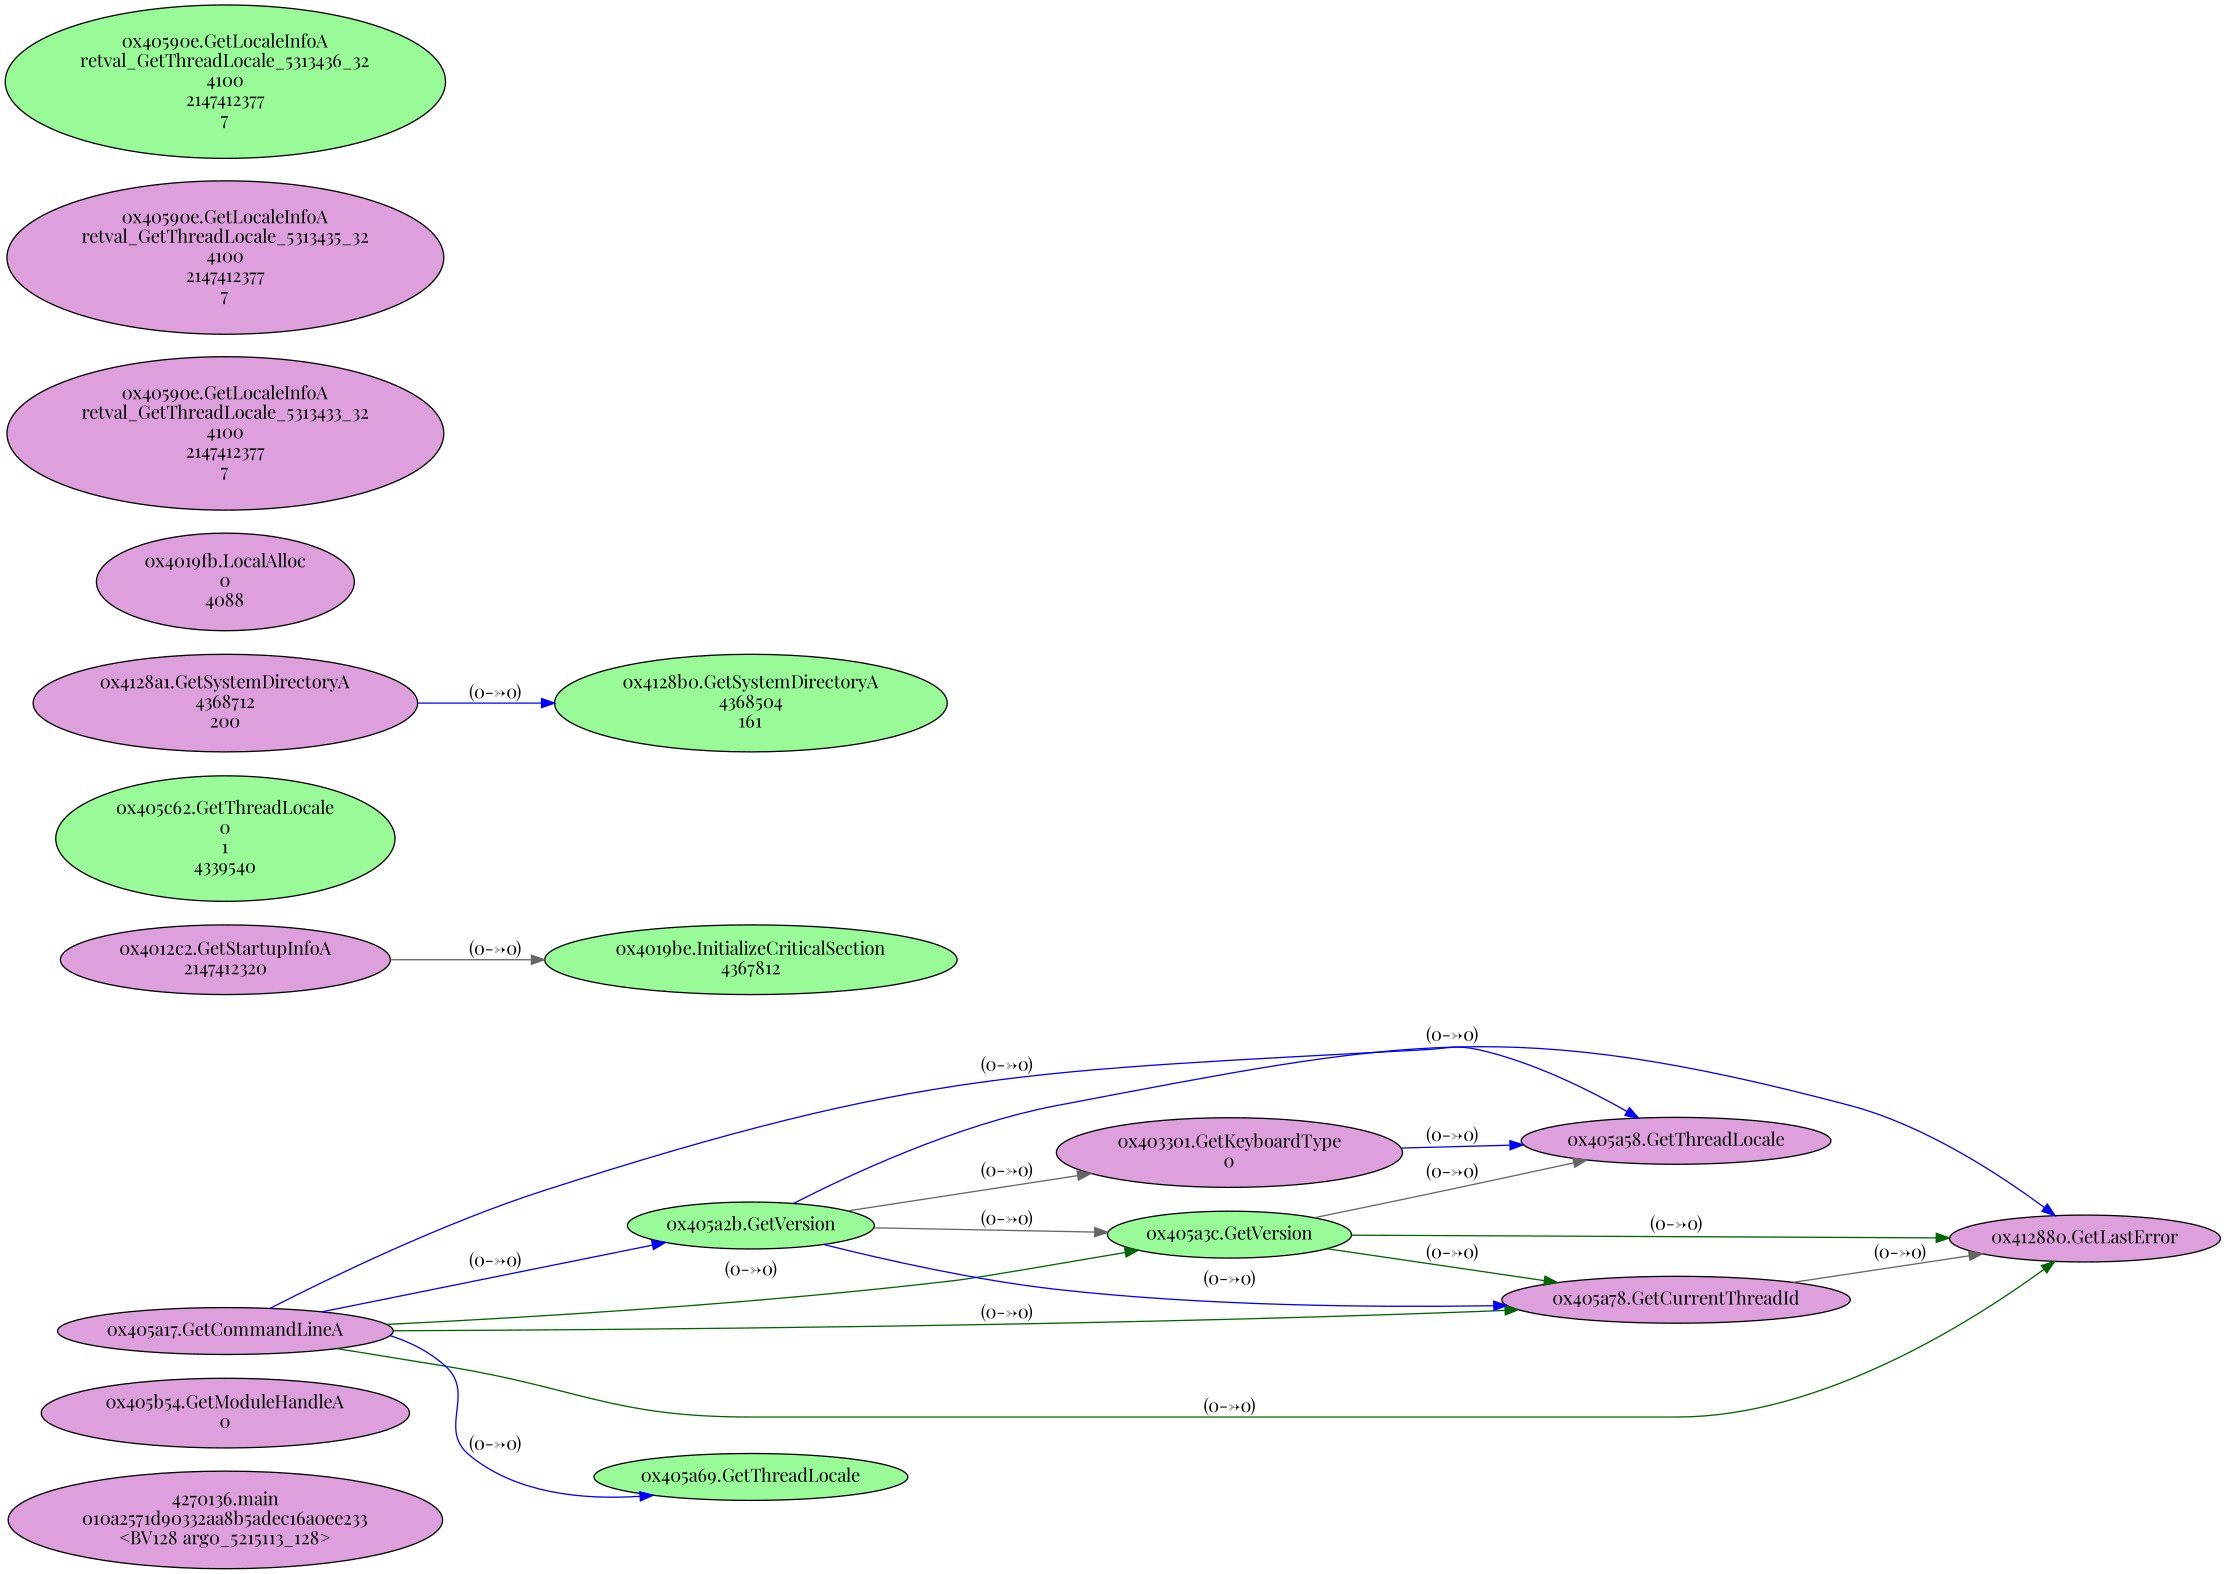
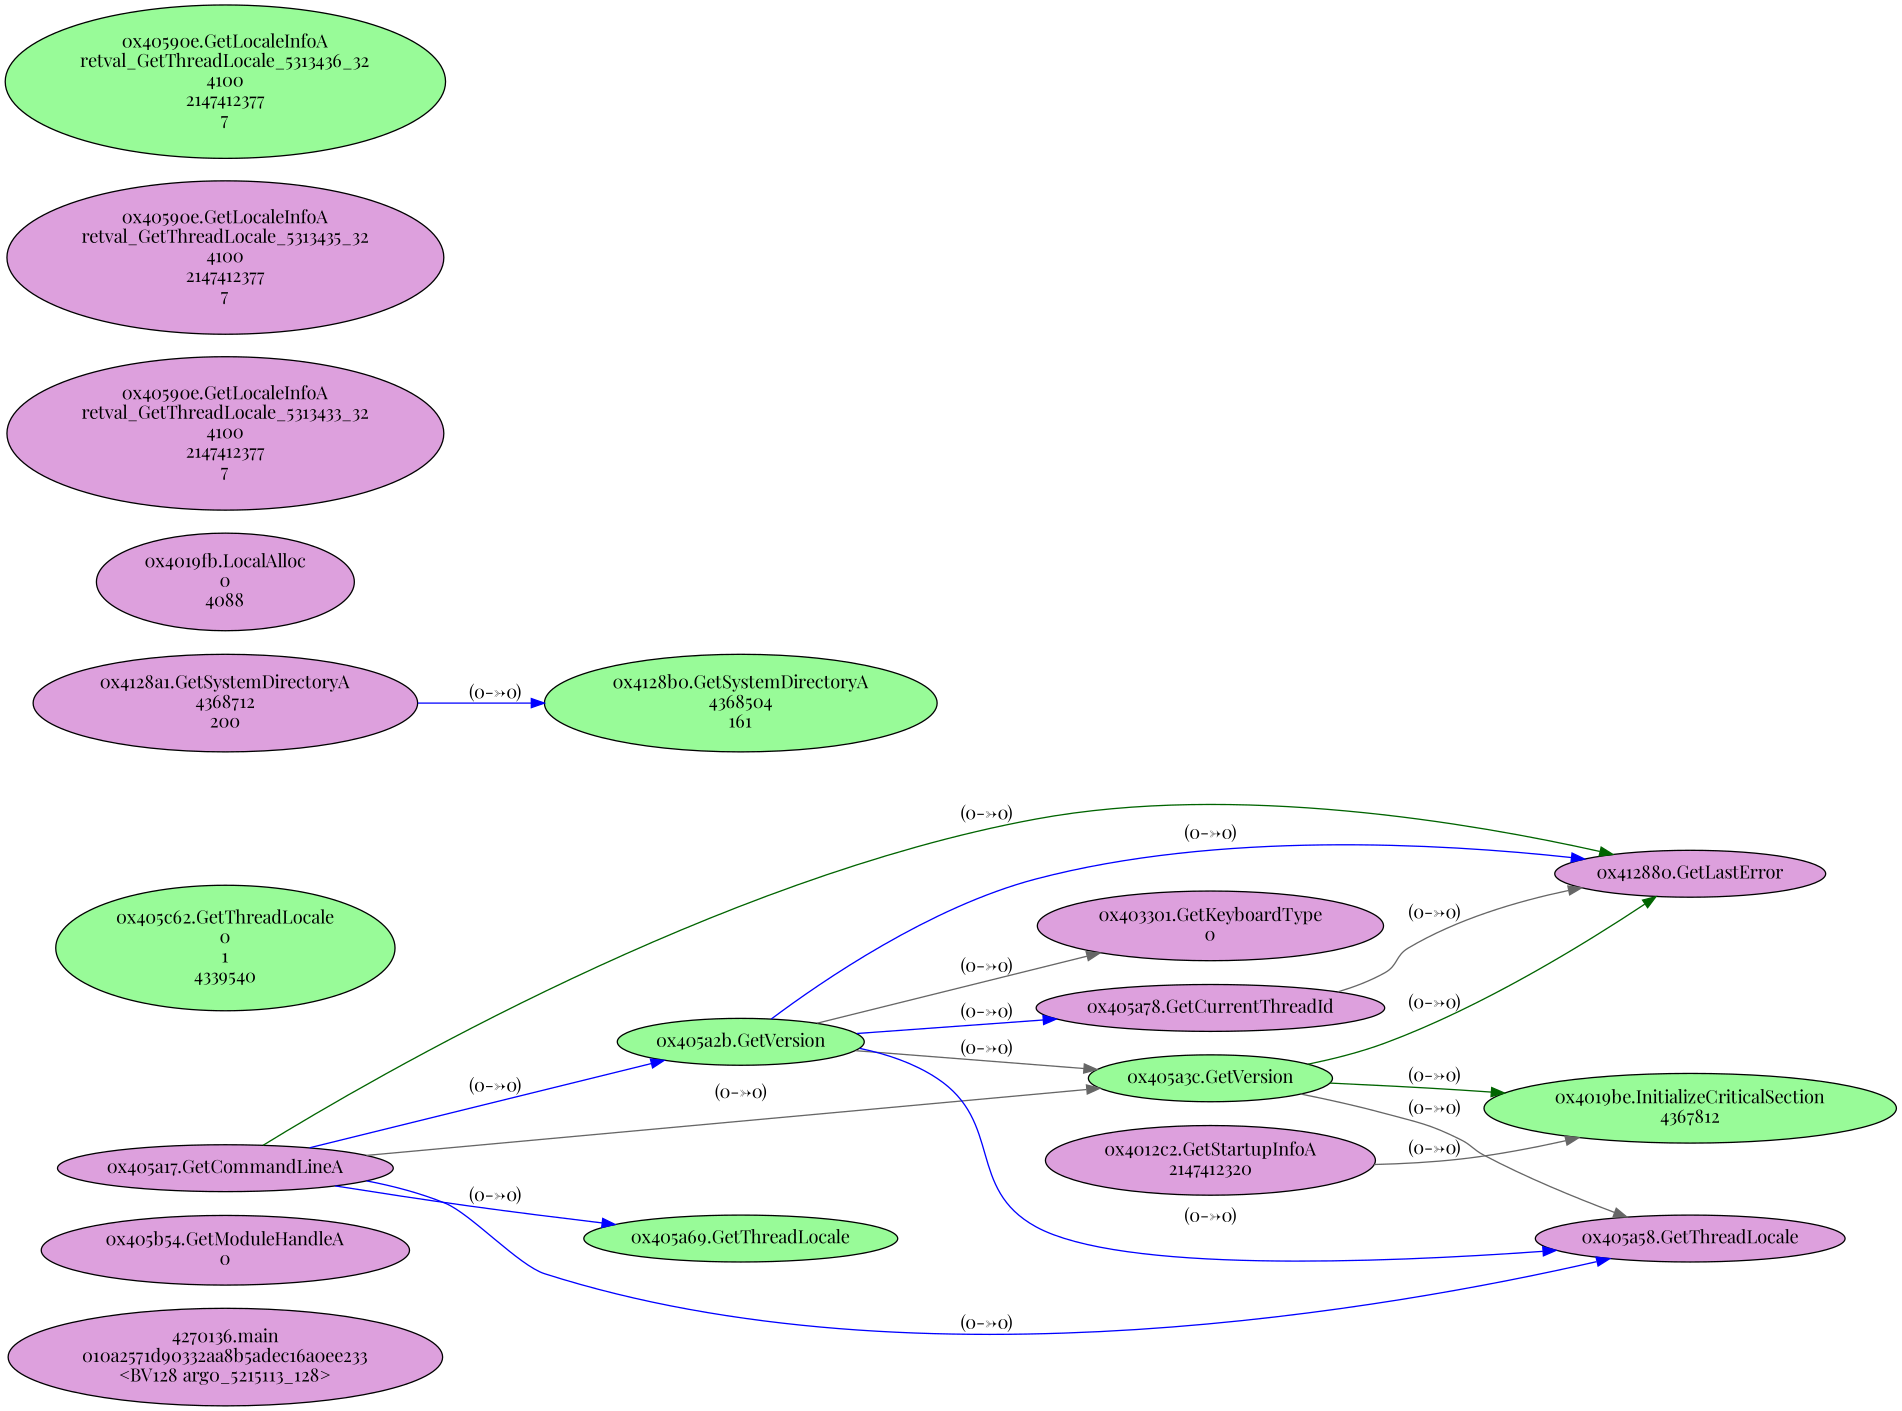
(1456, 1147) -> (1154, 1254)
(1436, 1265) -> (1411, 1087)
(757, 1300) -> (726, 1123)
(949, 1325) -> none
